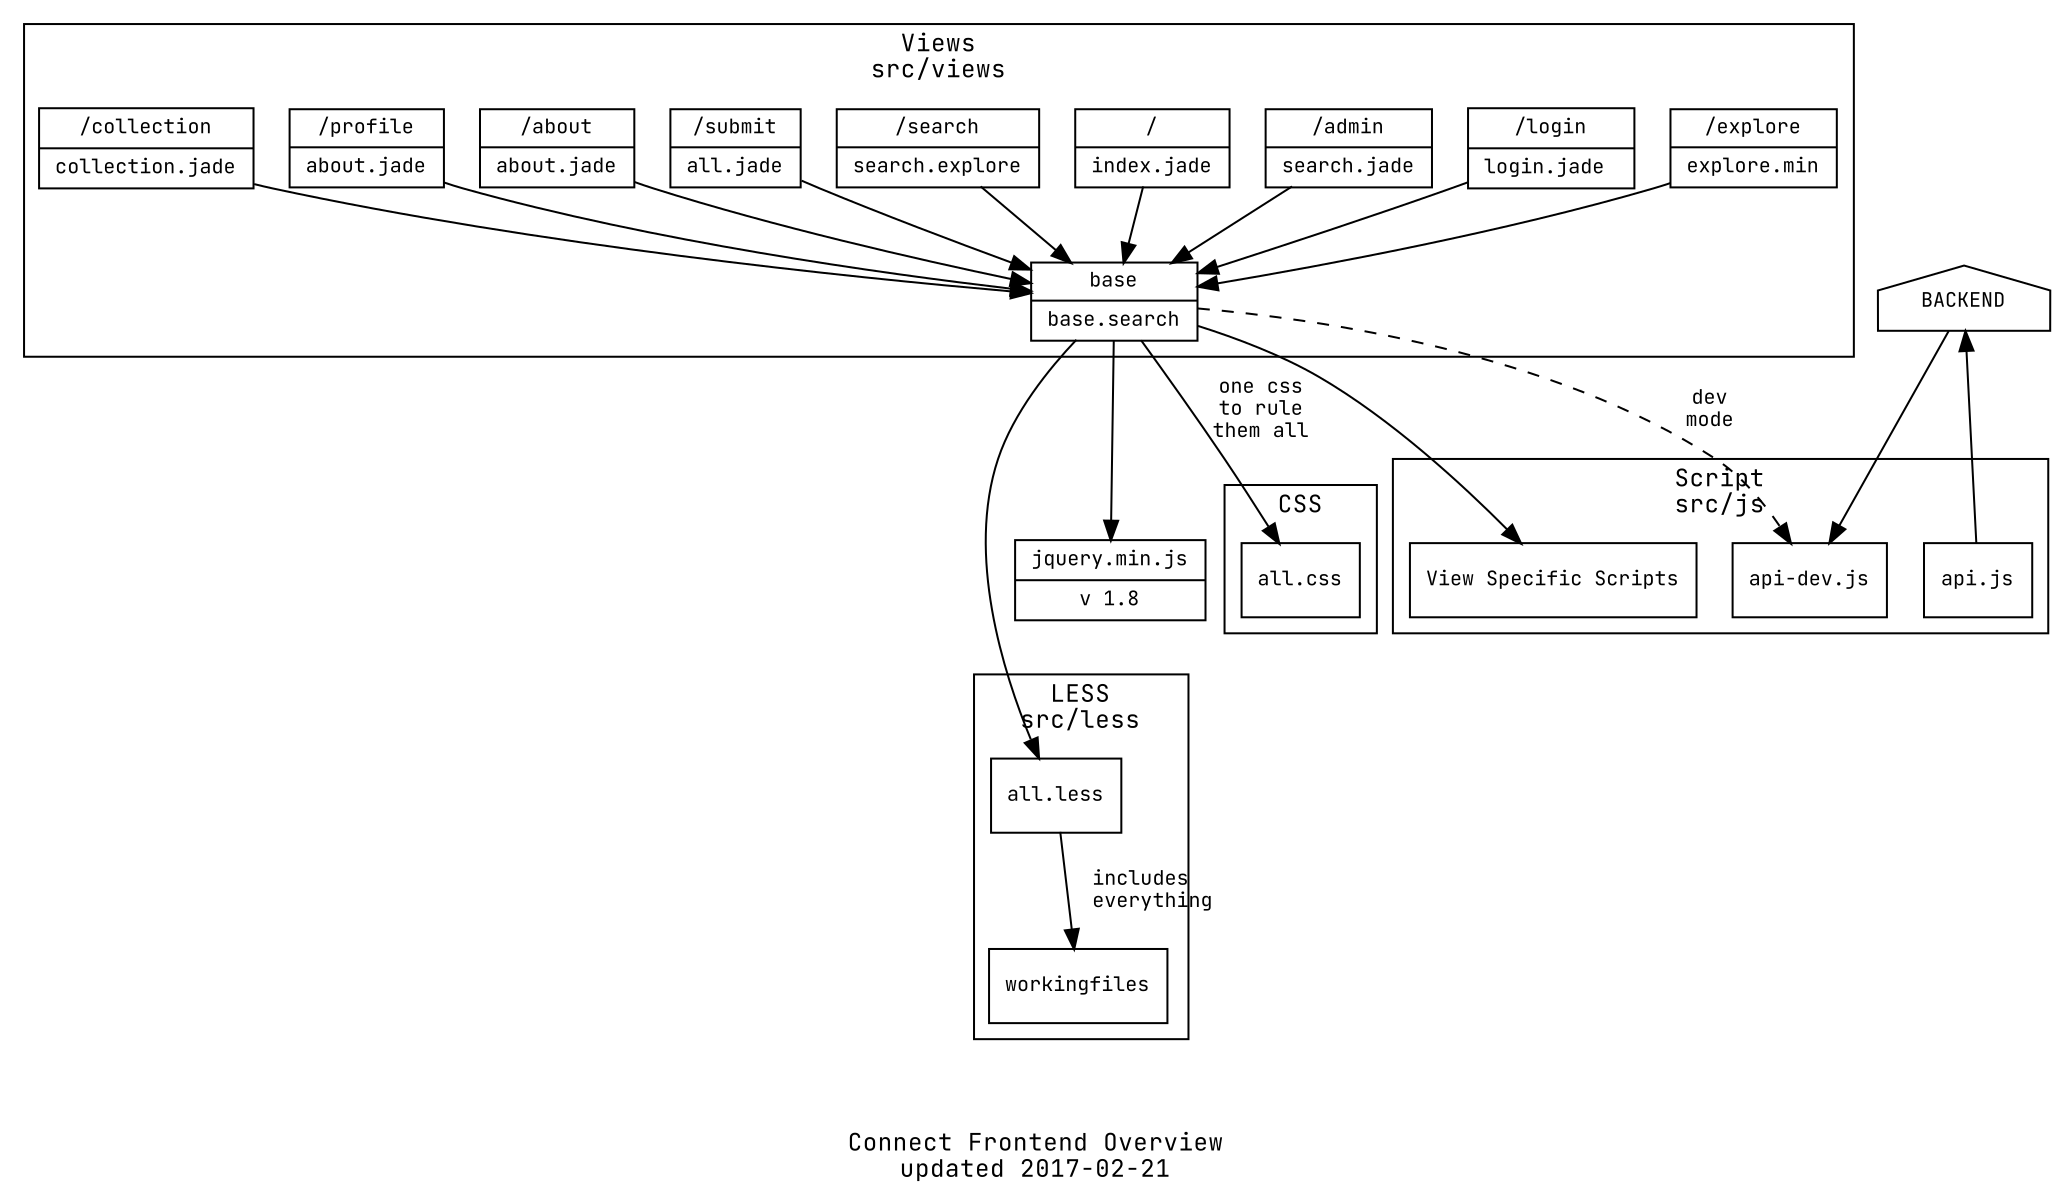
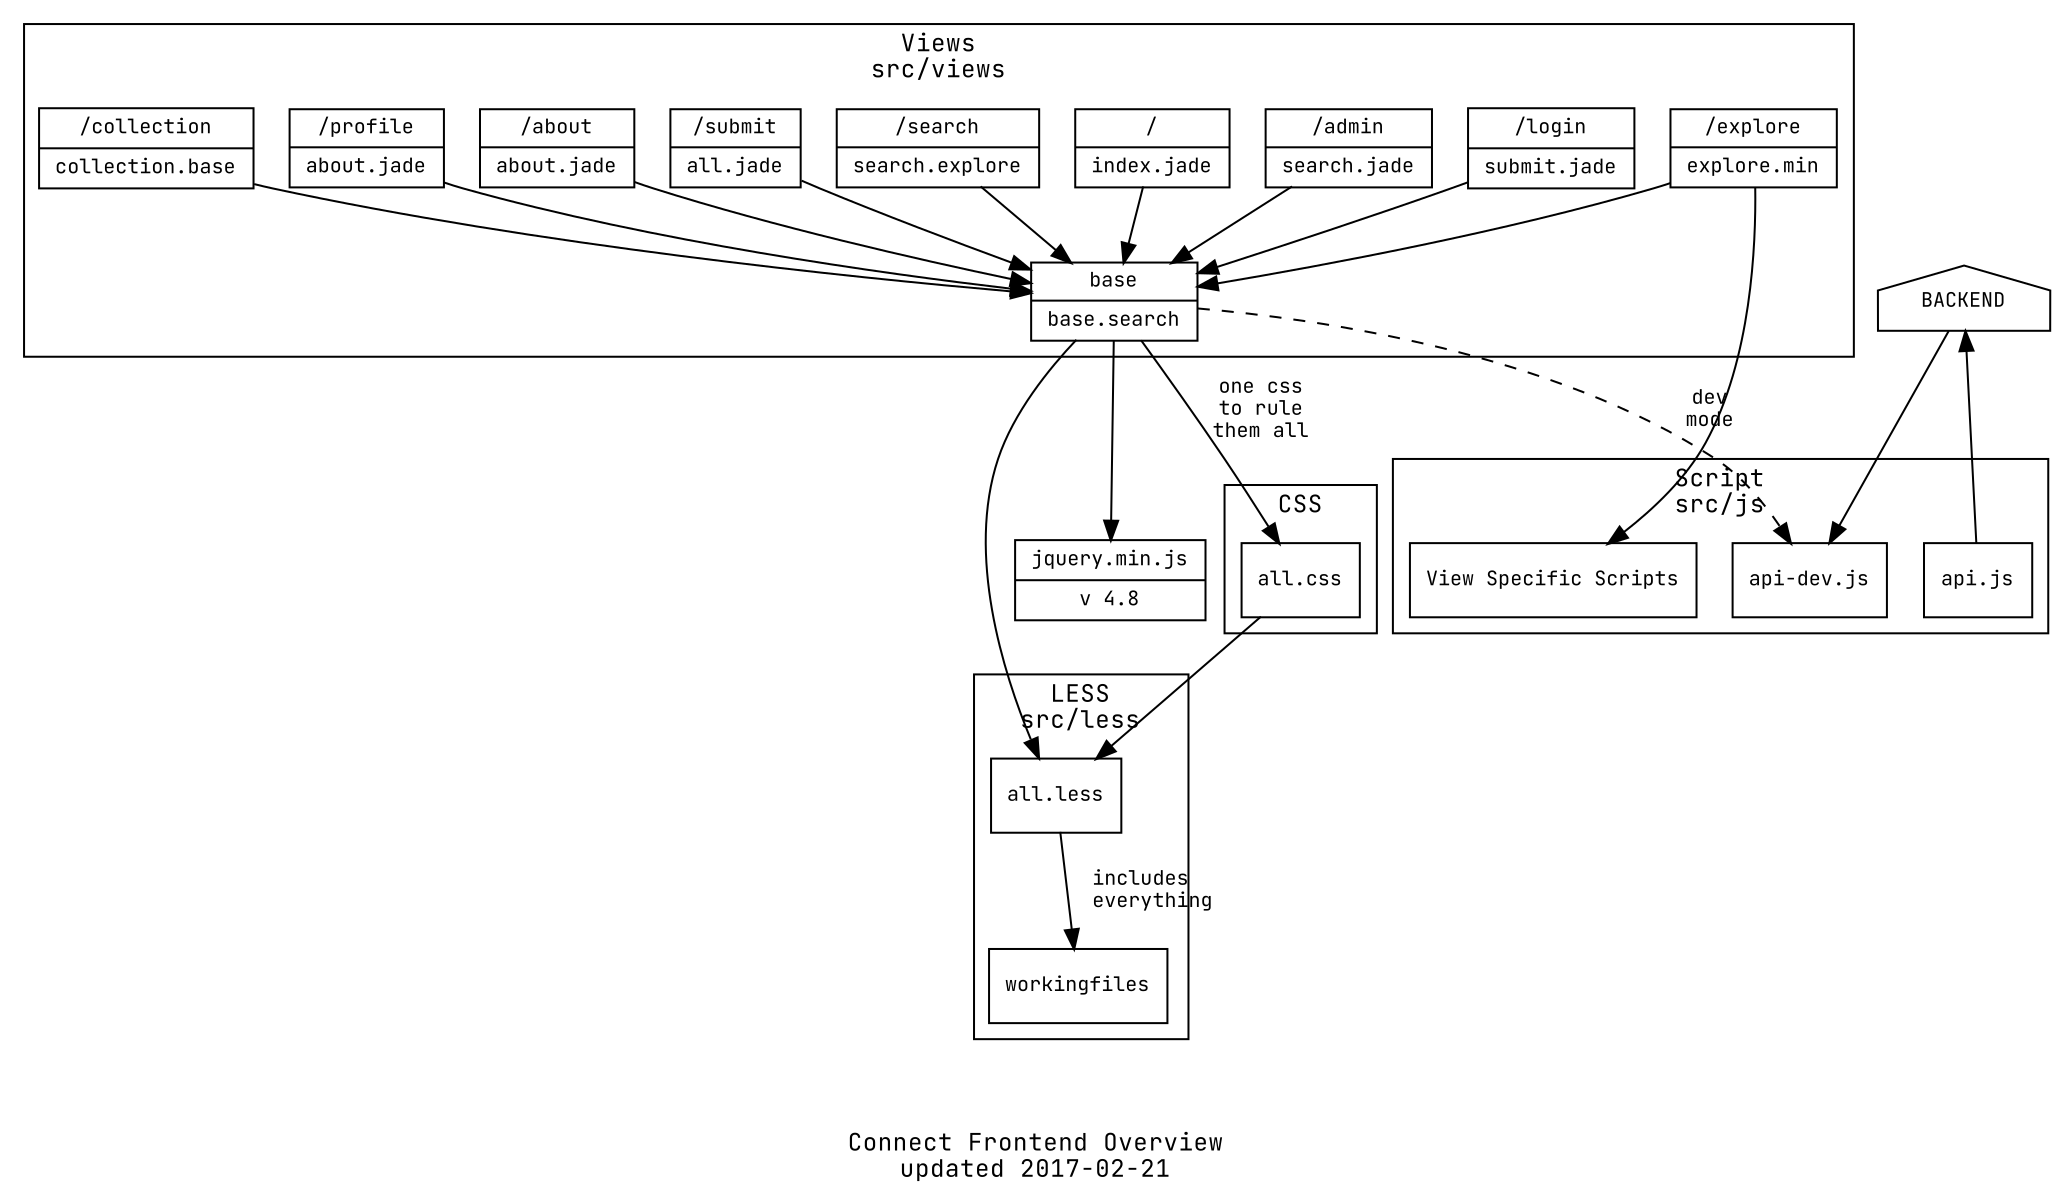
(146, 167) -> (146, 167)
(1545, 167) -> (1551, 167)
(1366, 407) -> (1732, 377)
(1110, 599) -> (1110, 599)
none -> (1175, 691)
